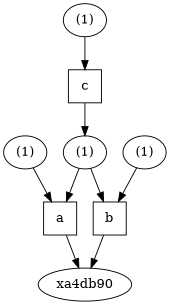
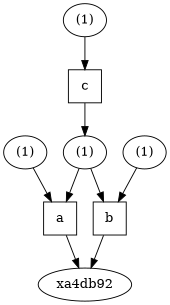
(85, 285) -> (85, 285)
